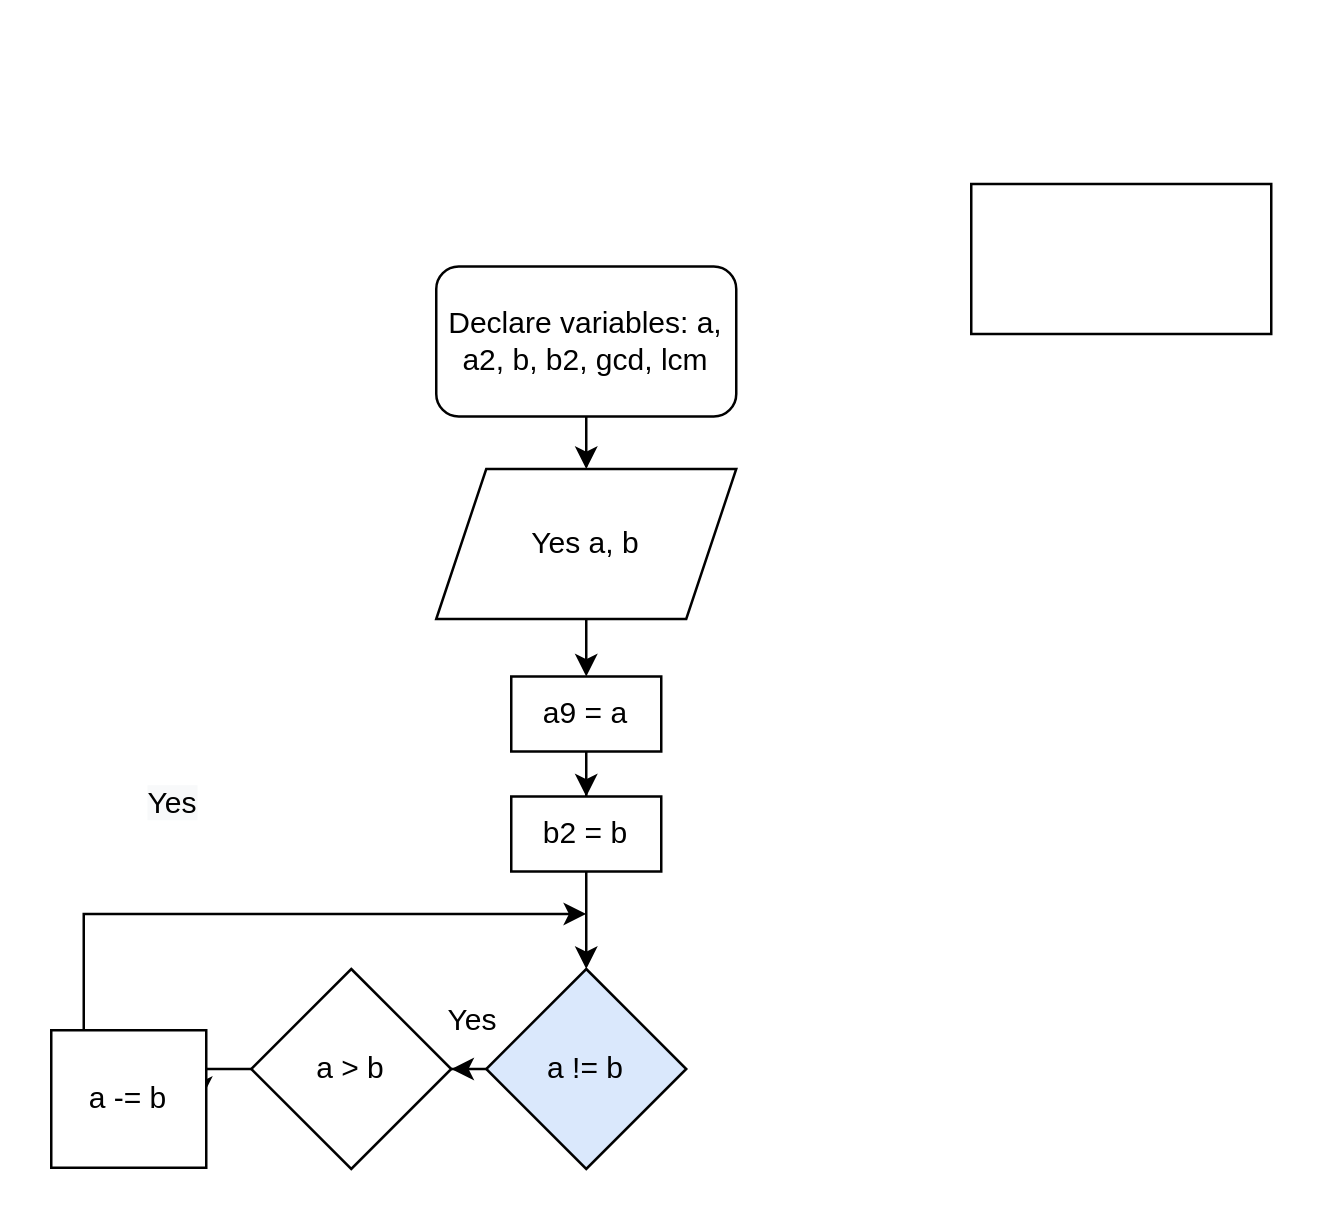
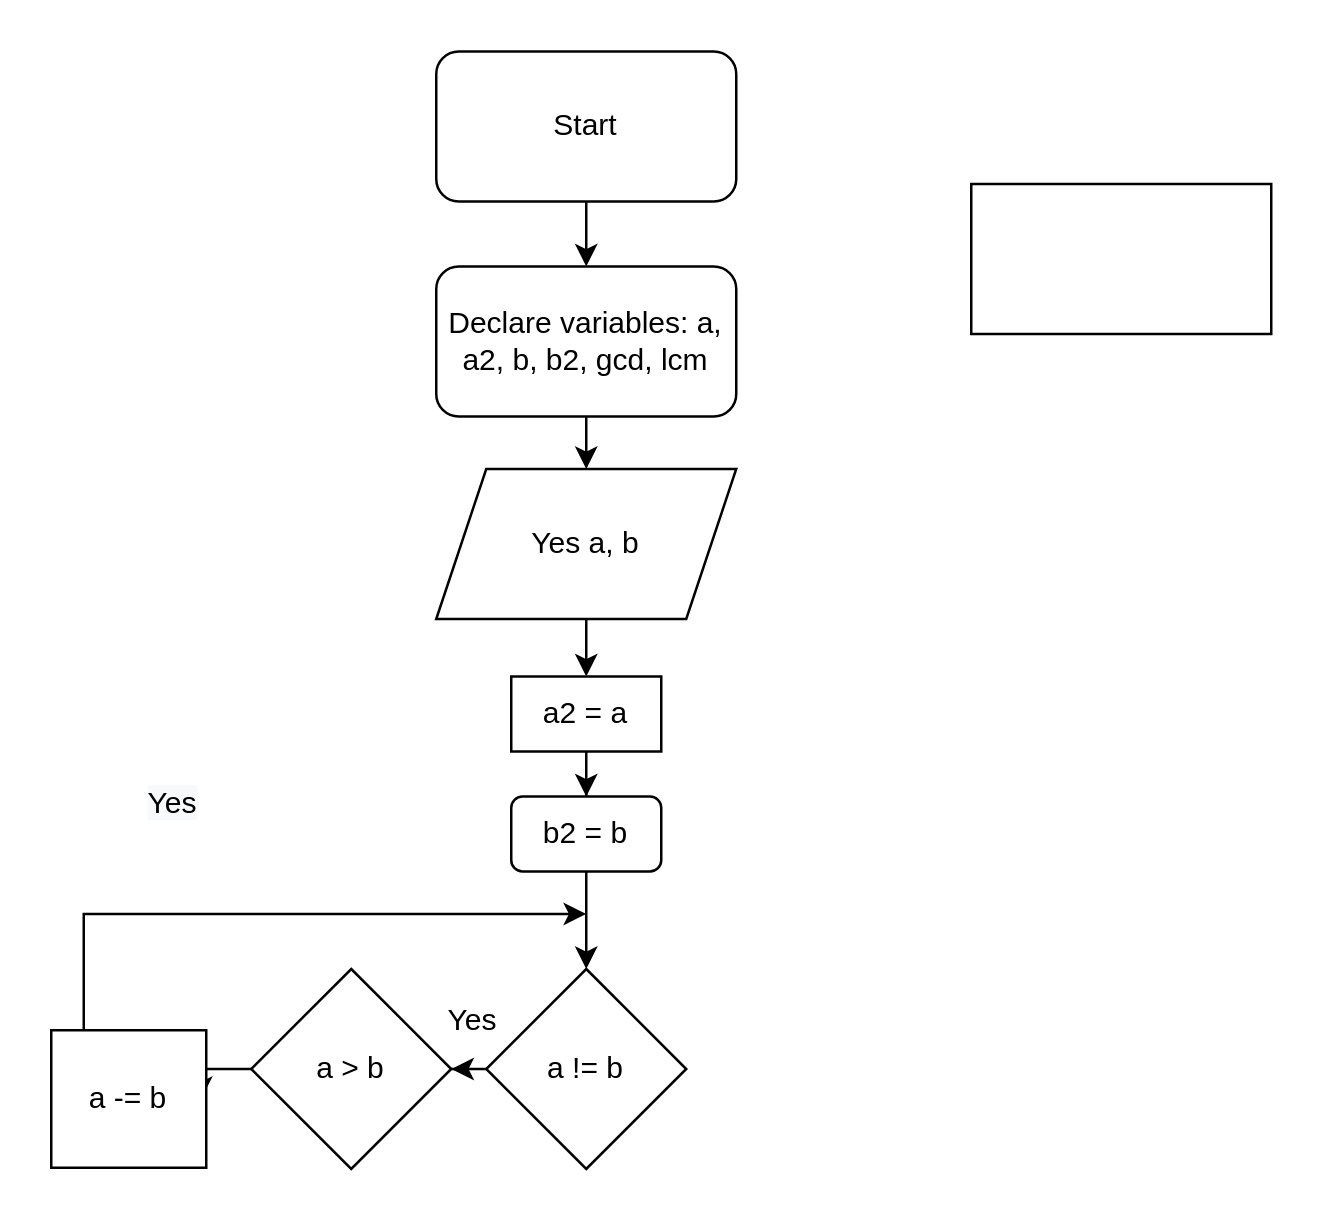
none -> (586, 126)
none -> (586, 242)
(586, 714) -> (586, 714)
(586, 834) -> (586, 834)
(586, 1069) -> (586, 1069)
